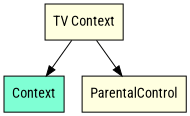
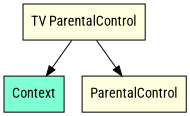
(84, 22) -> (84, 22)
